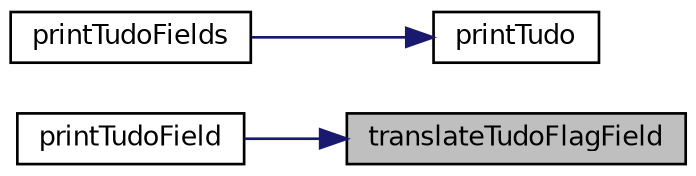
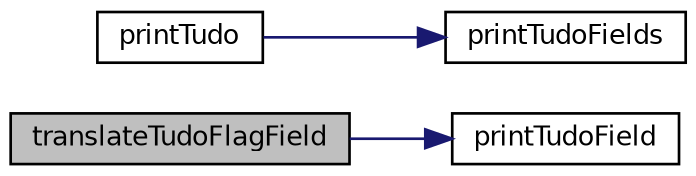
(329, 37) -> (341, 37)
(282, 139) -> (387, 139)
